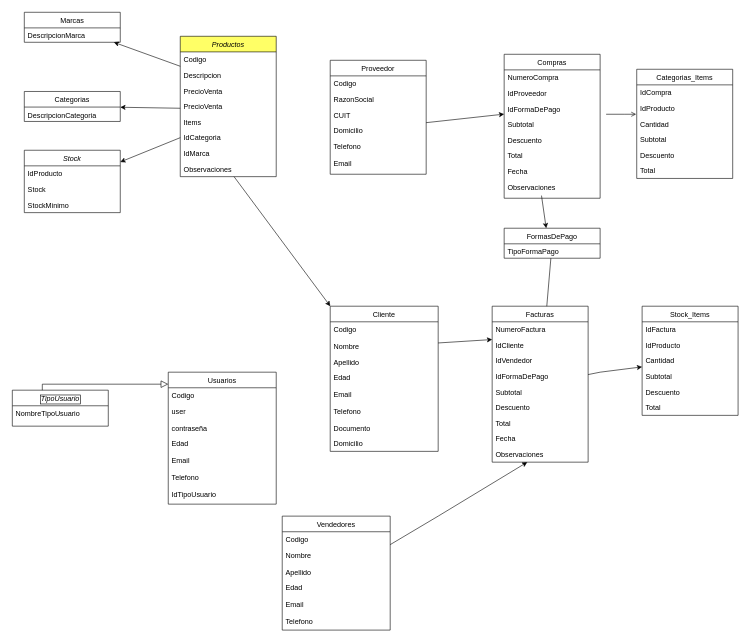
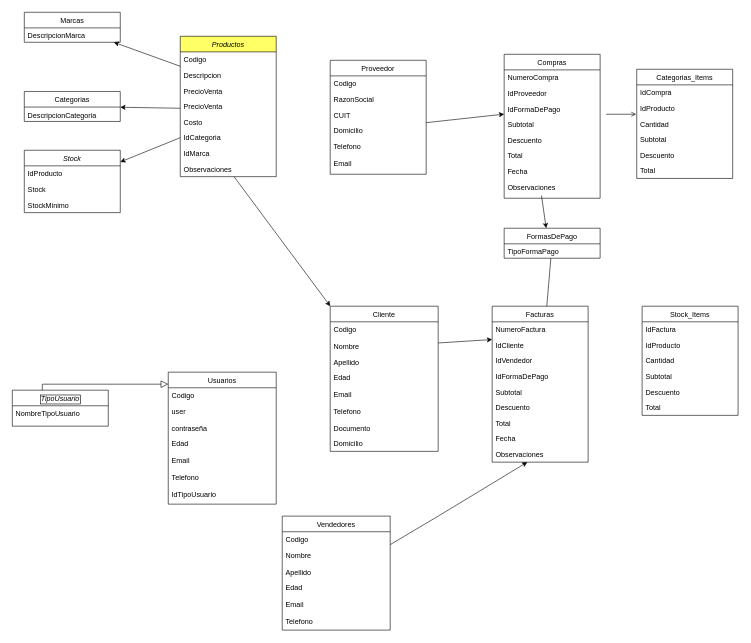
(194, 122) -> (194, 122)
(614, 371) -> none
